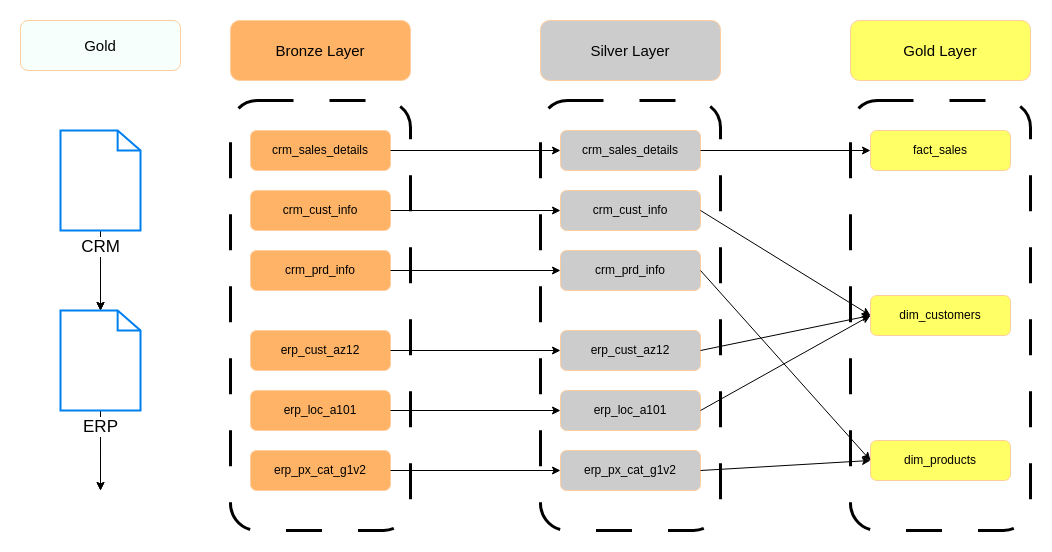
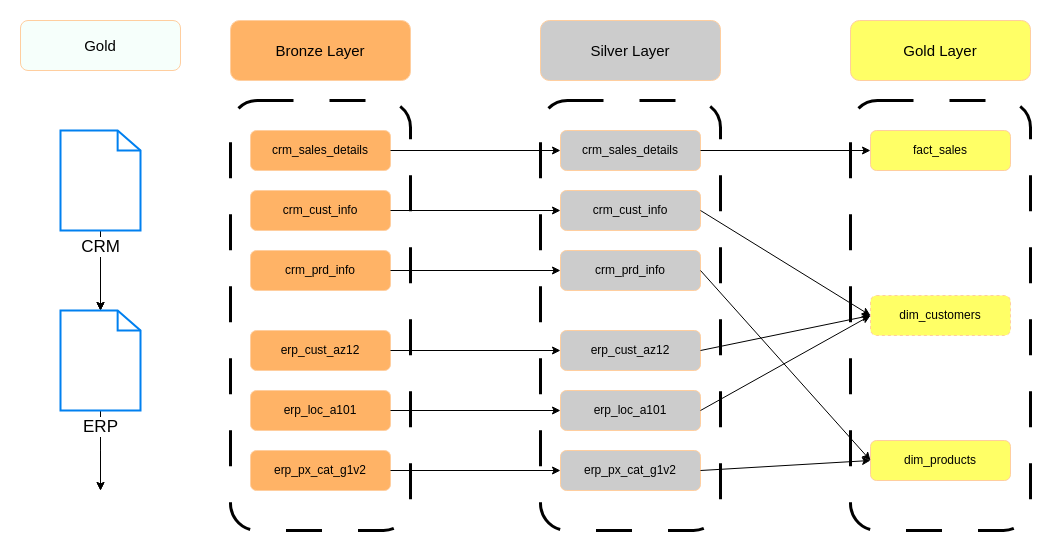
(941, 316) -> (941, 316)
